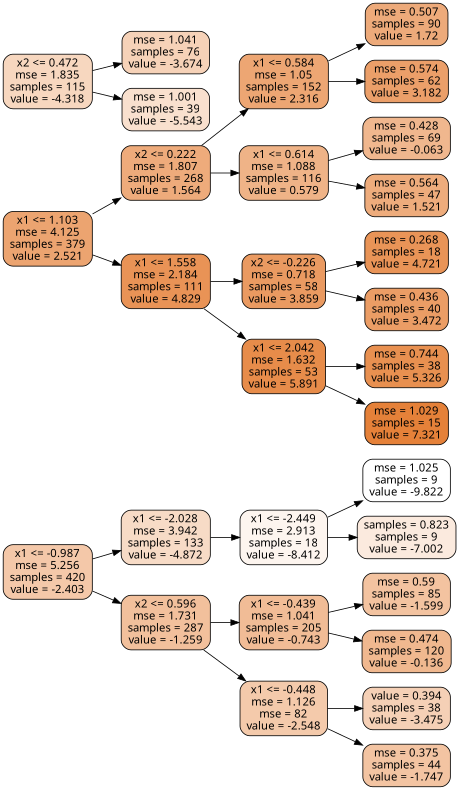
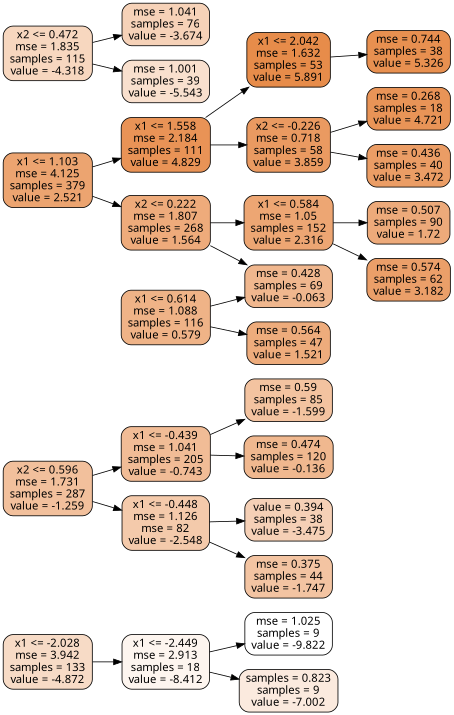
(221, 173) -> (225, 253)
(407, 423) -> none
(48, 572) -> none
